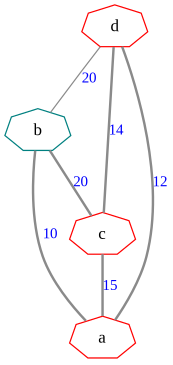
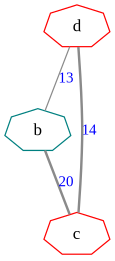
(90, 79) -> (67, 79)
(103, 338) -> none
